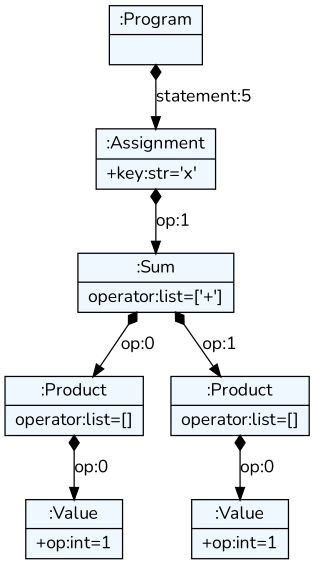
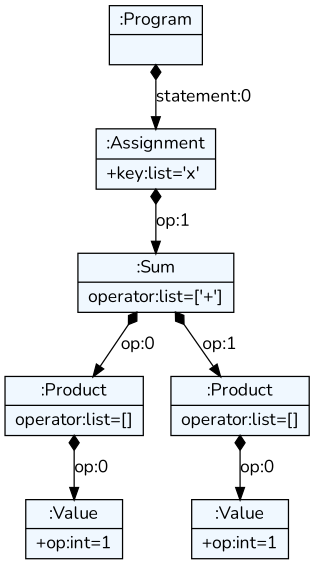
(204, 97) -> (204, 97)
(152, 173) -> (153, 173)
